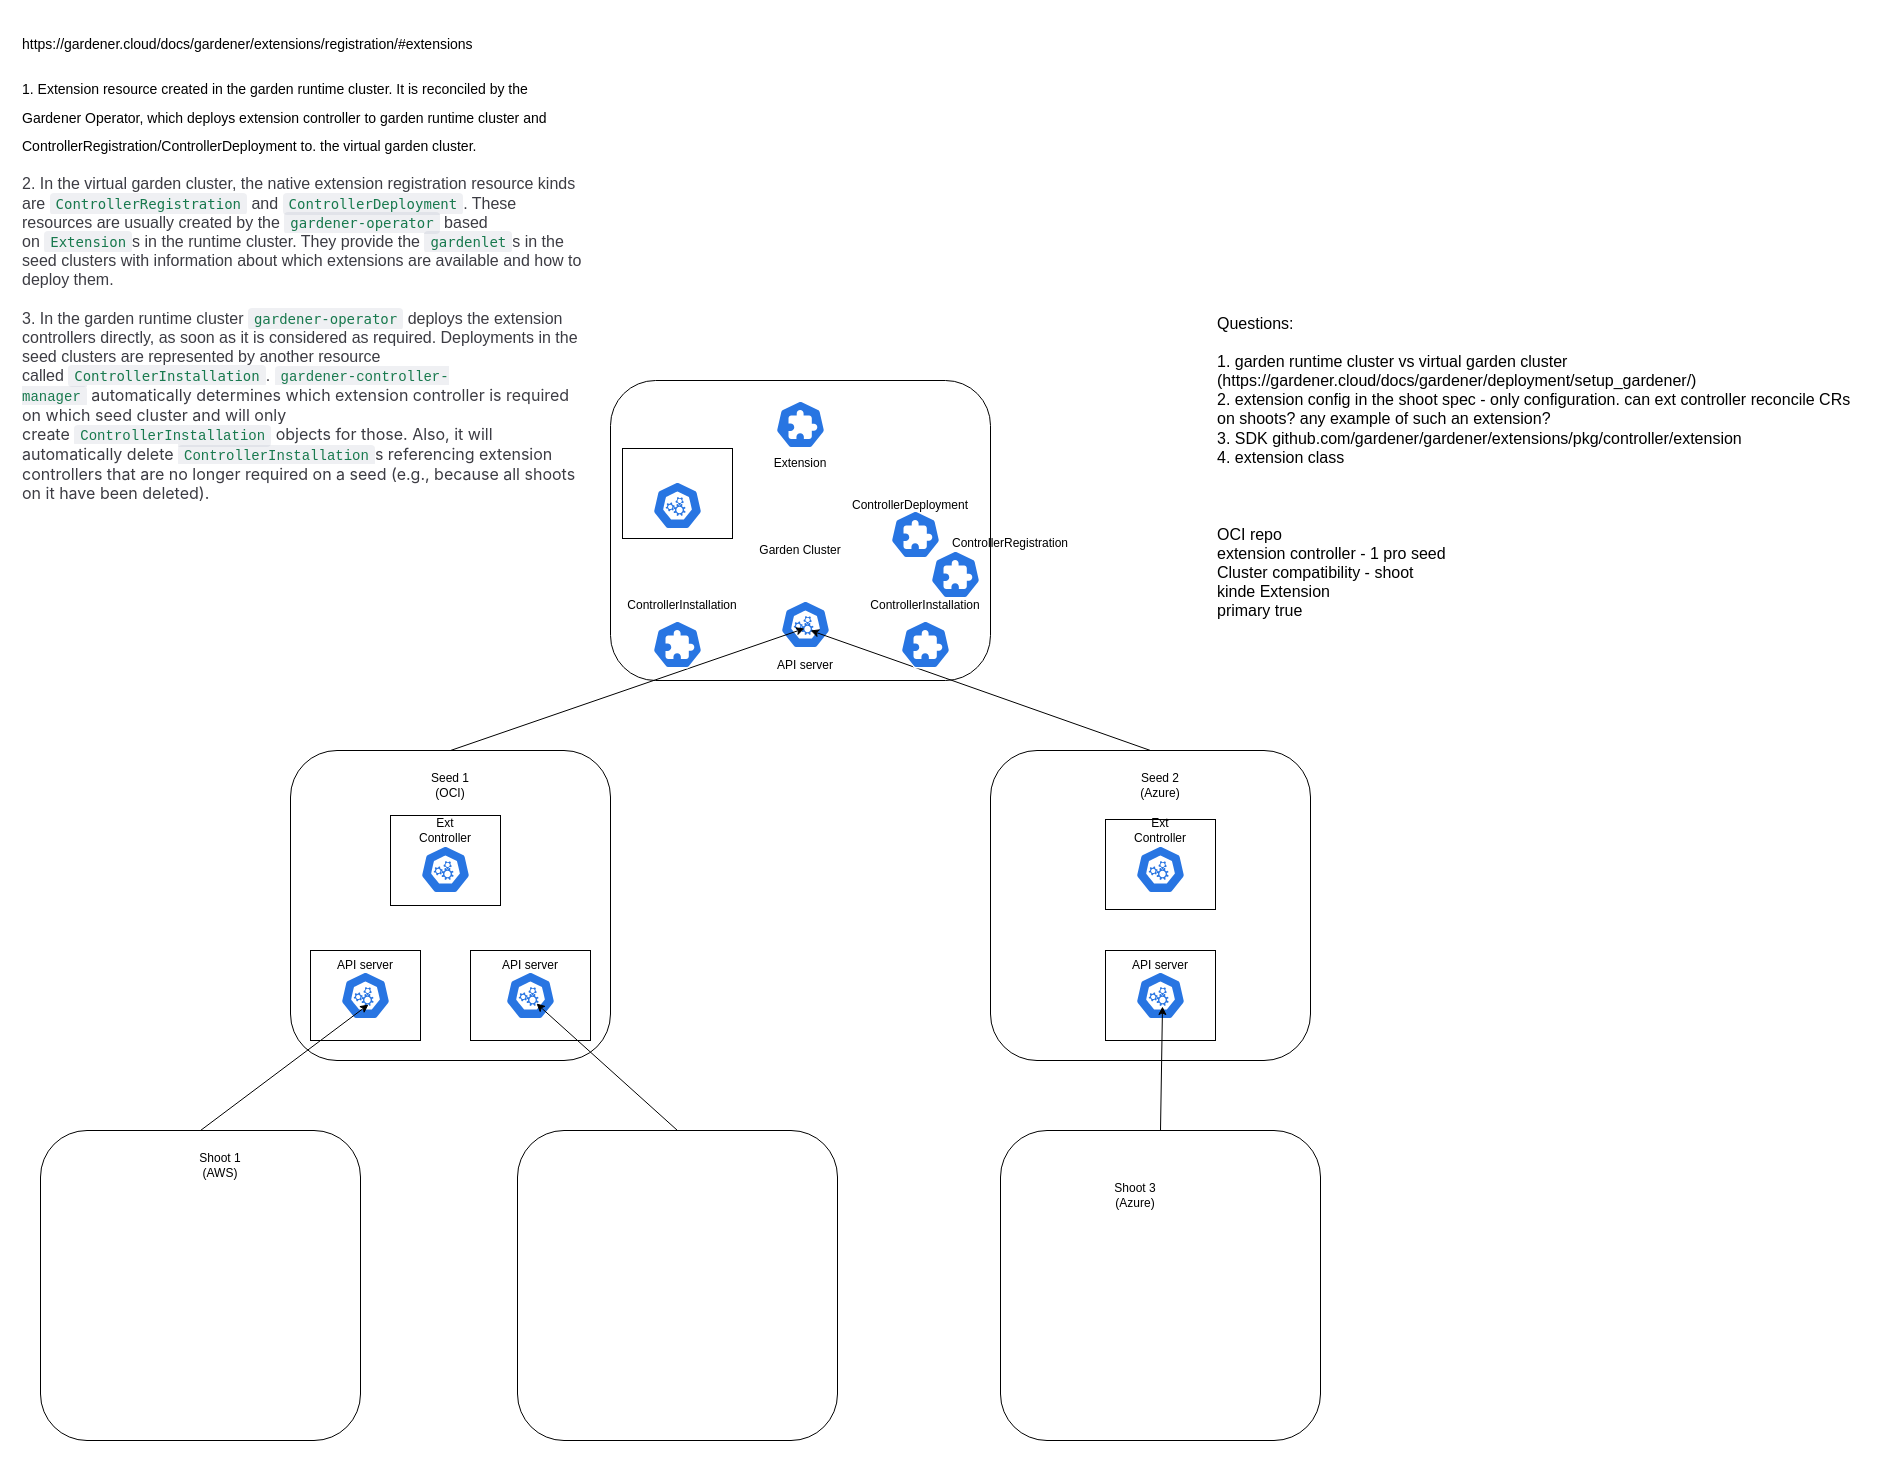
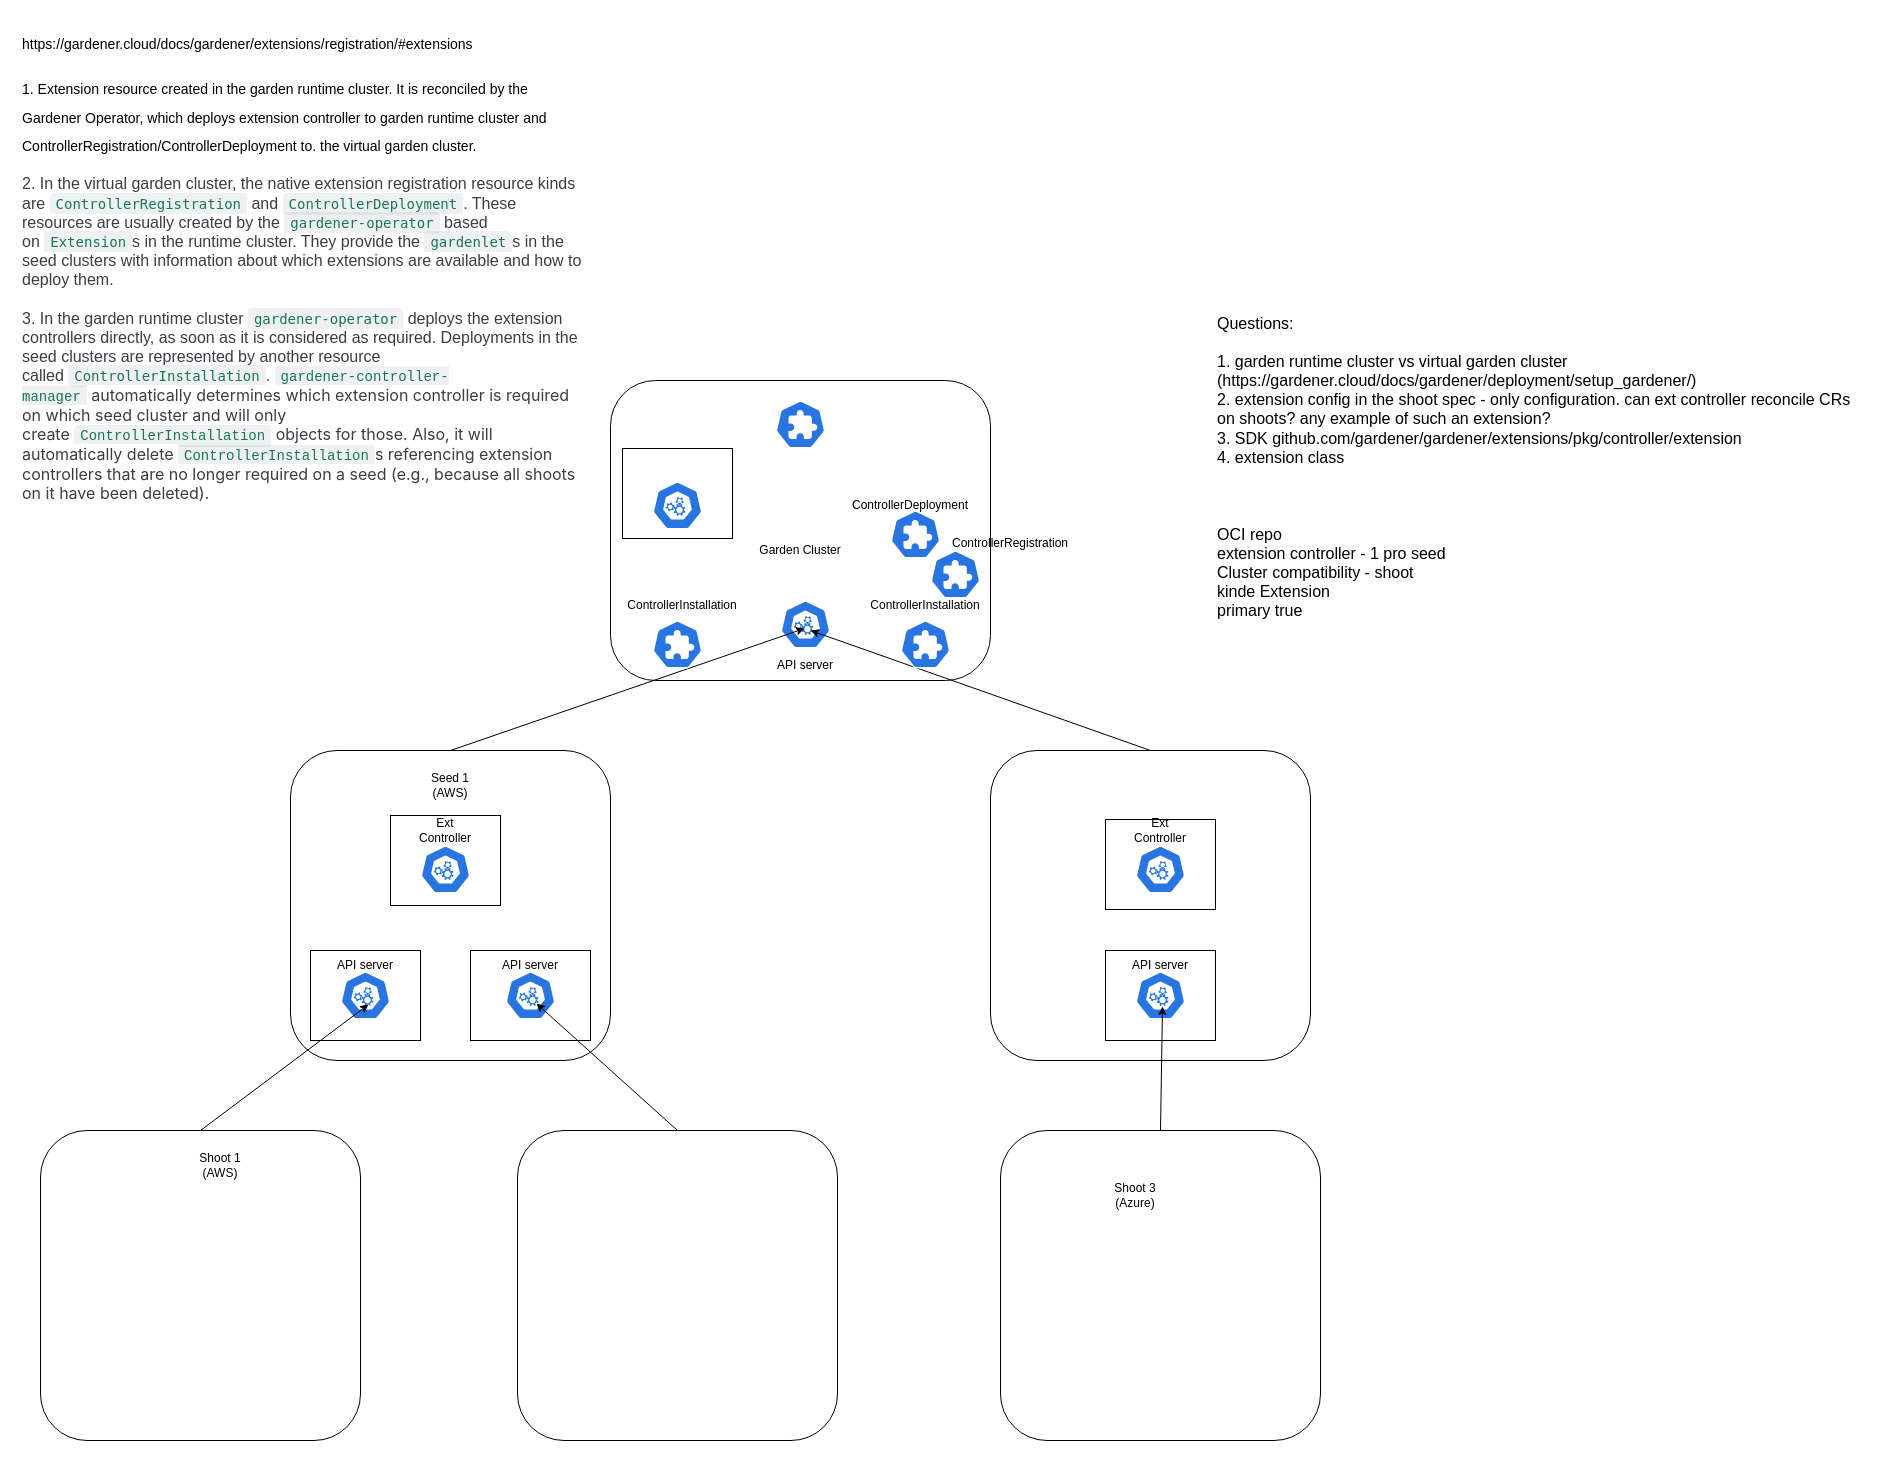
(801, 464) -> none
(451, 786) -> (451, 786)
(1161, 786) -> none
